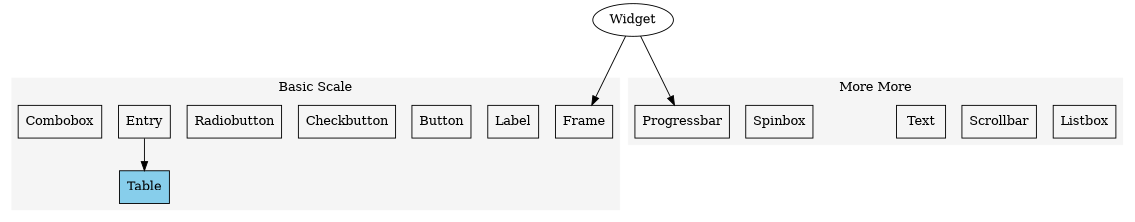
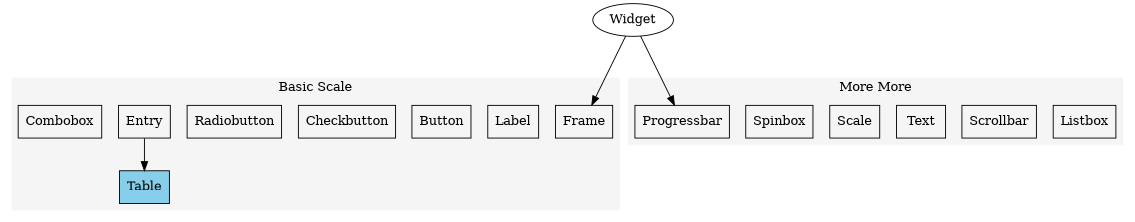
none -> (855, 122)
